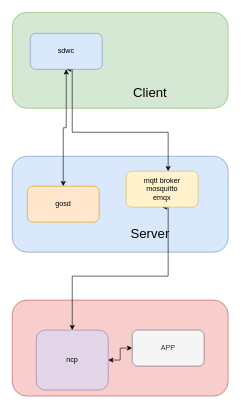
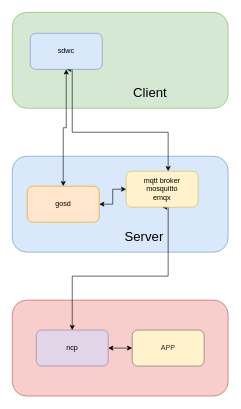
none -> (110, 204)
(150, 234) -> (144, 237)
(168, 348) -> (168, 348)
(72, 360) -> (72, 348)
